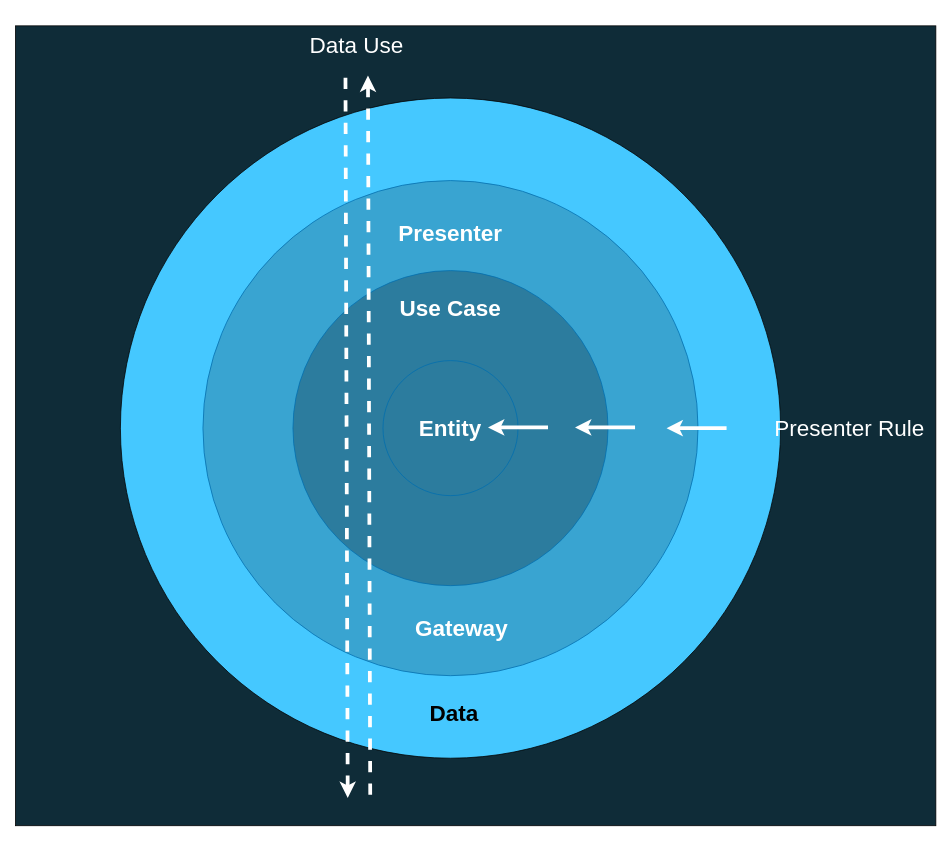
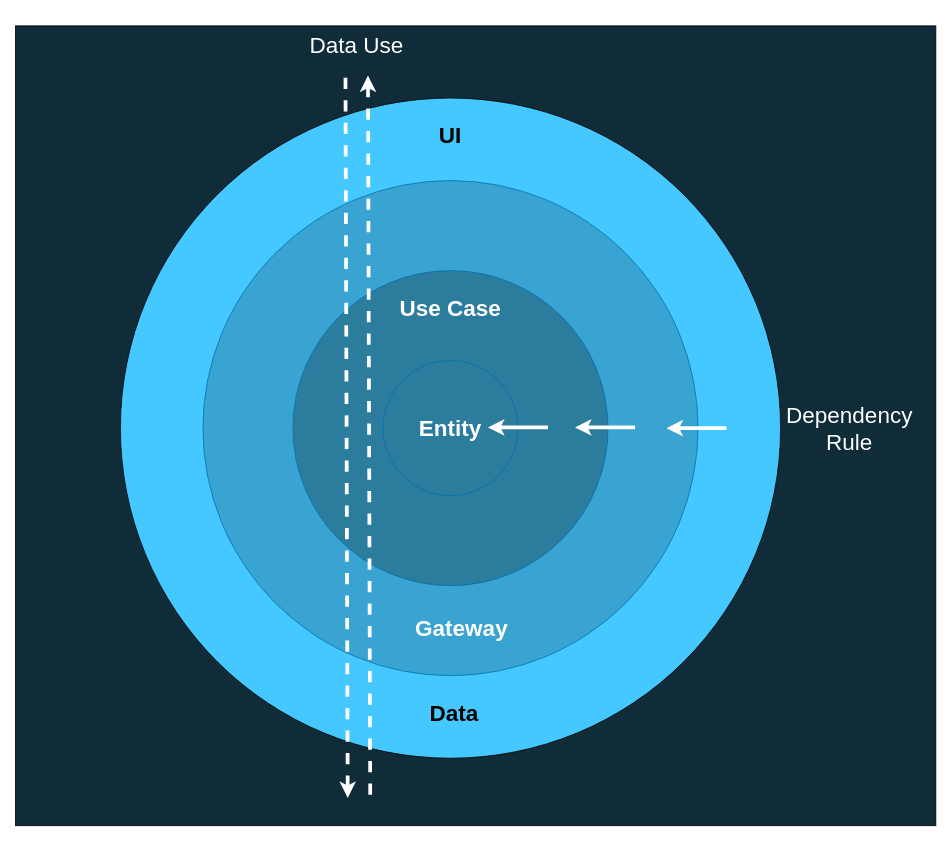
none -> (450, 135)
(450, 233) -> none
(849, 428) -> (849, 428)
